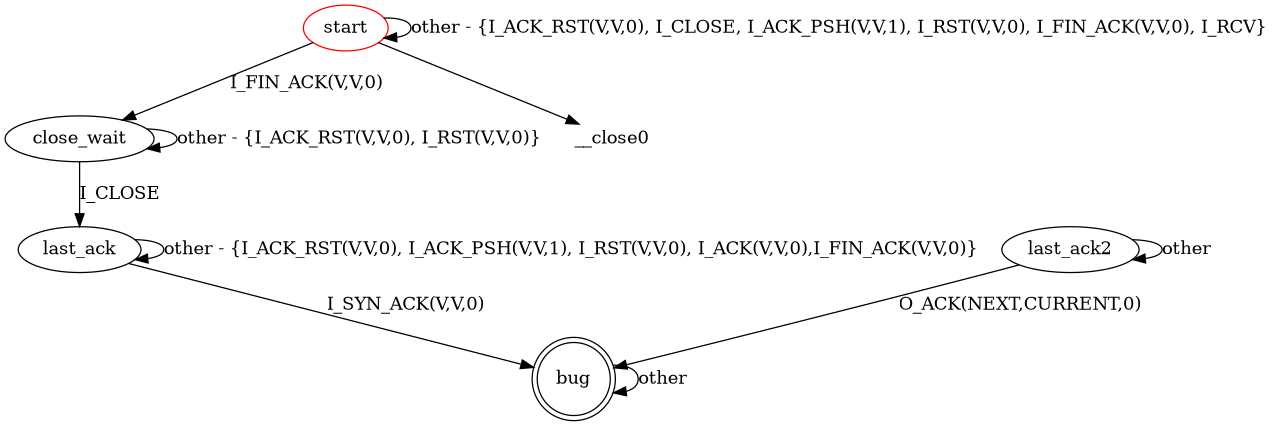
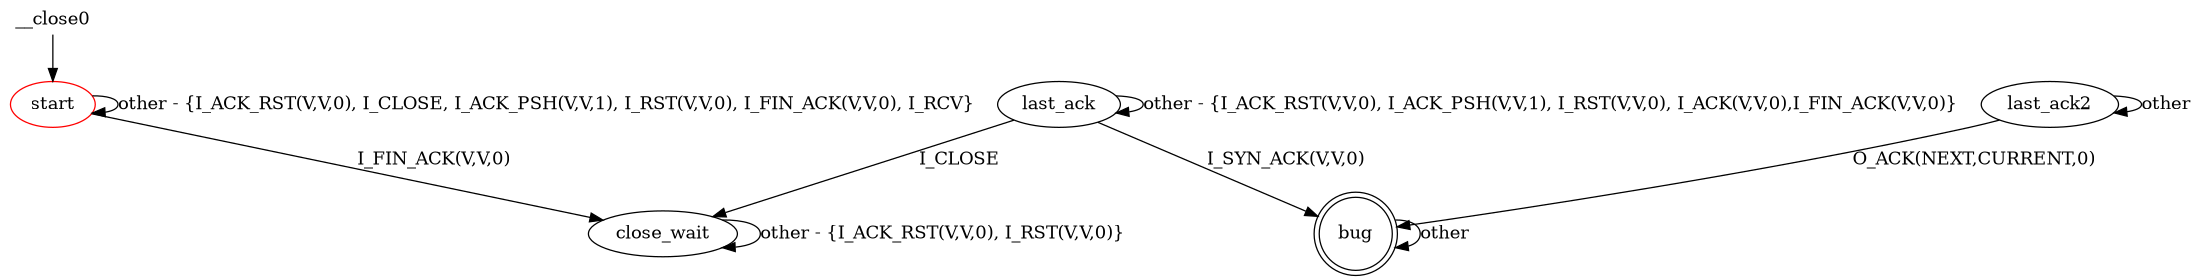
(473, 81) -> (53, 51)
(80, 188) -> (870, 166)
